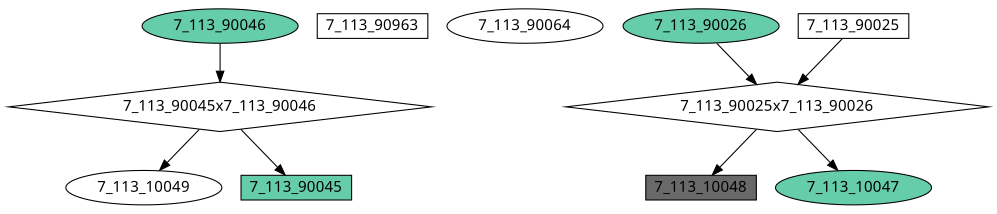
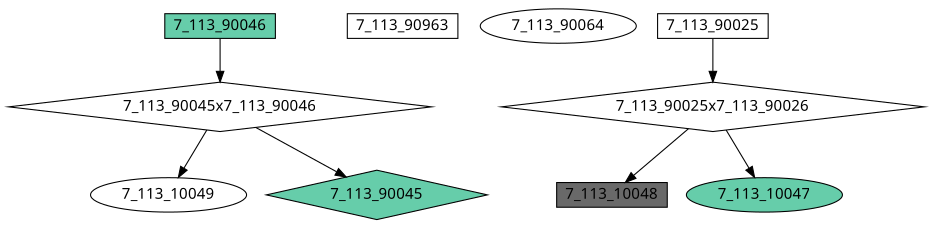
(220, 26) -> (220, 26)
(701, 26) -> none
(296, 188) -> (377, 195)
